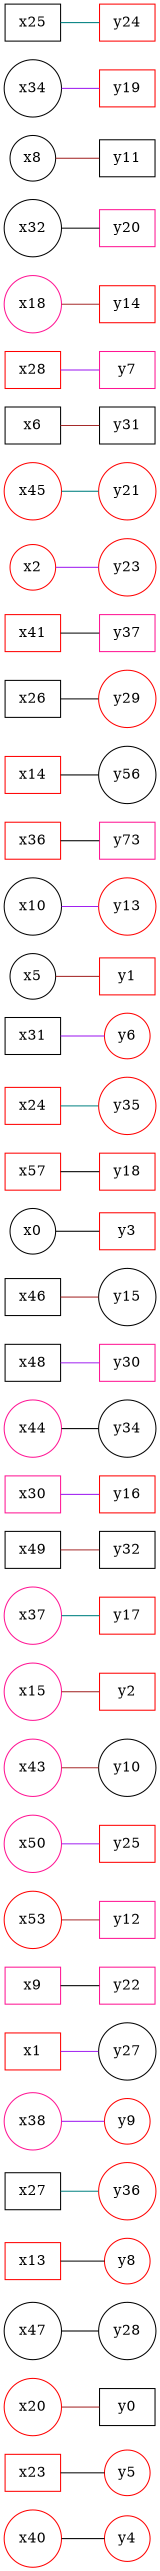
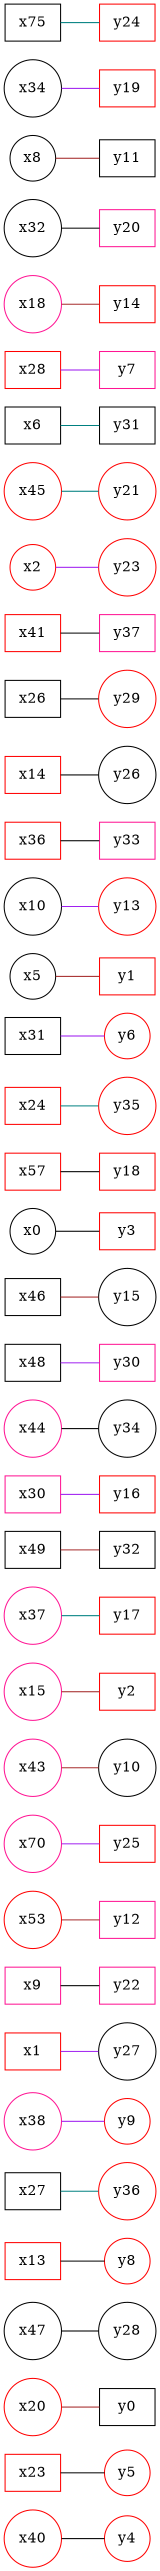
(33, 23) -> (33, 23)
(80, 425) -> (80, 425)
(127, 775) -> (127, 775)
(127, 841) -> (127, 841)
(33, 1844) -> (33, 1844)
